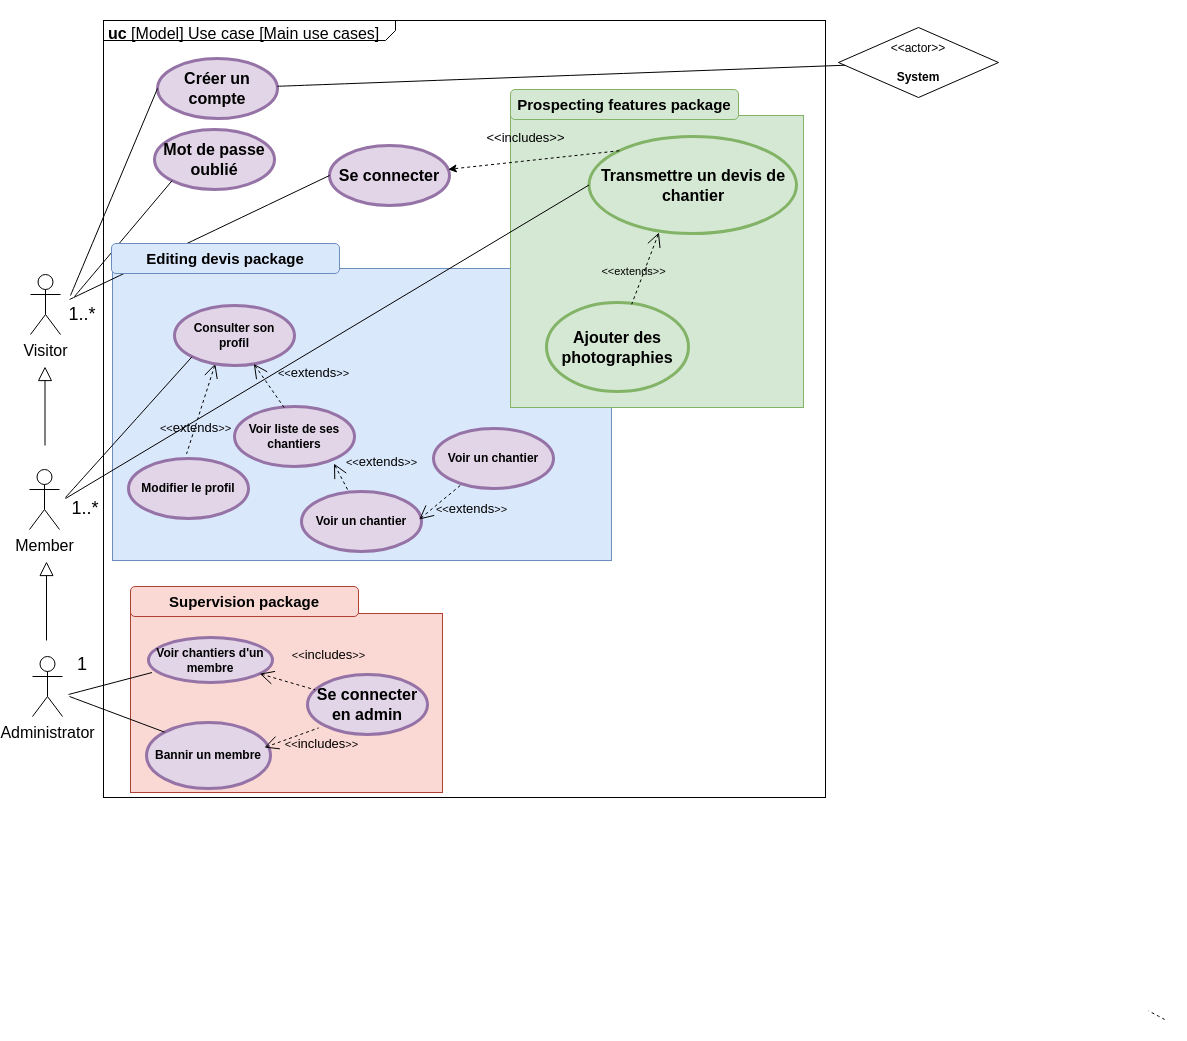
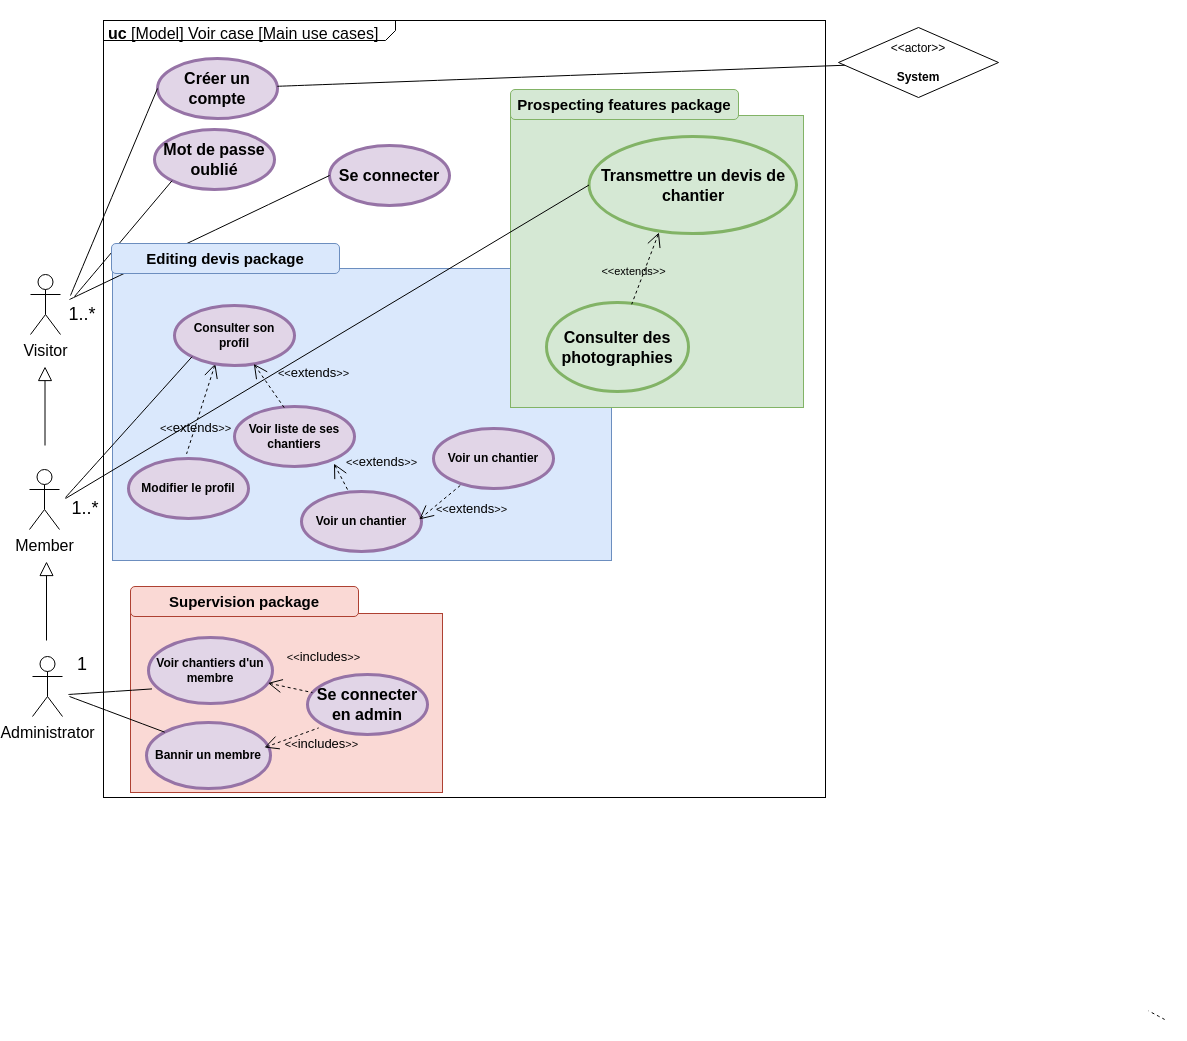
(248, 30) -> (251, 30)
(534, 160) -> none
(618, 348) -> (618, 348)
(211, 660) -> (211, 671)
